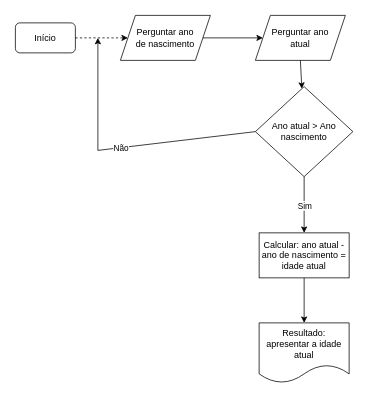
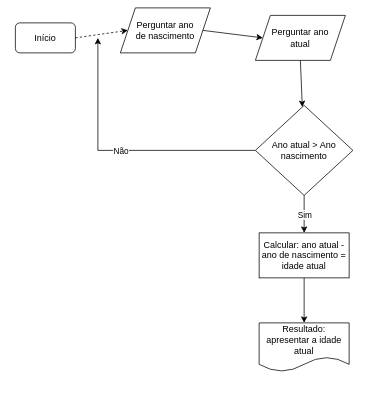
(165, 38) -> (165, 30)
(304, 132) -> (304, 150)
(304, 353) -> (304, 347)
